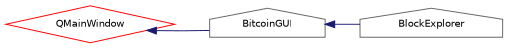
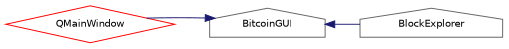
(183, 31) -> (176, 18)
